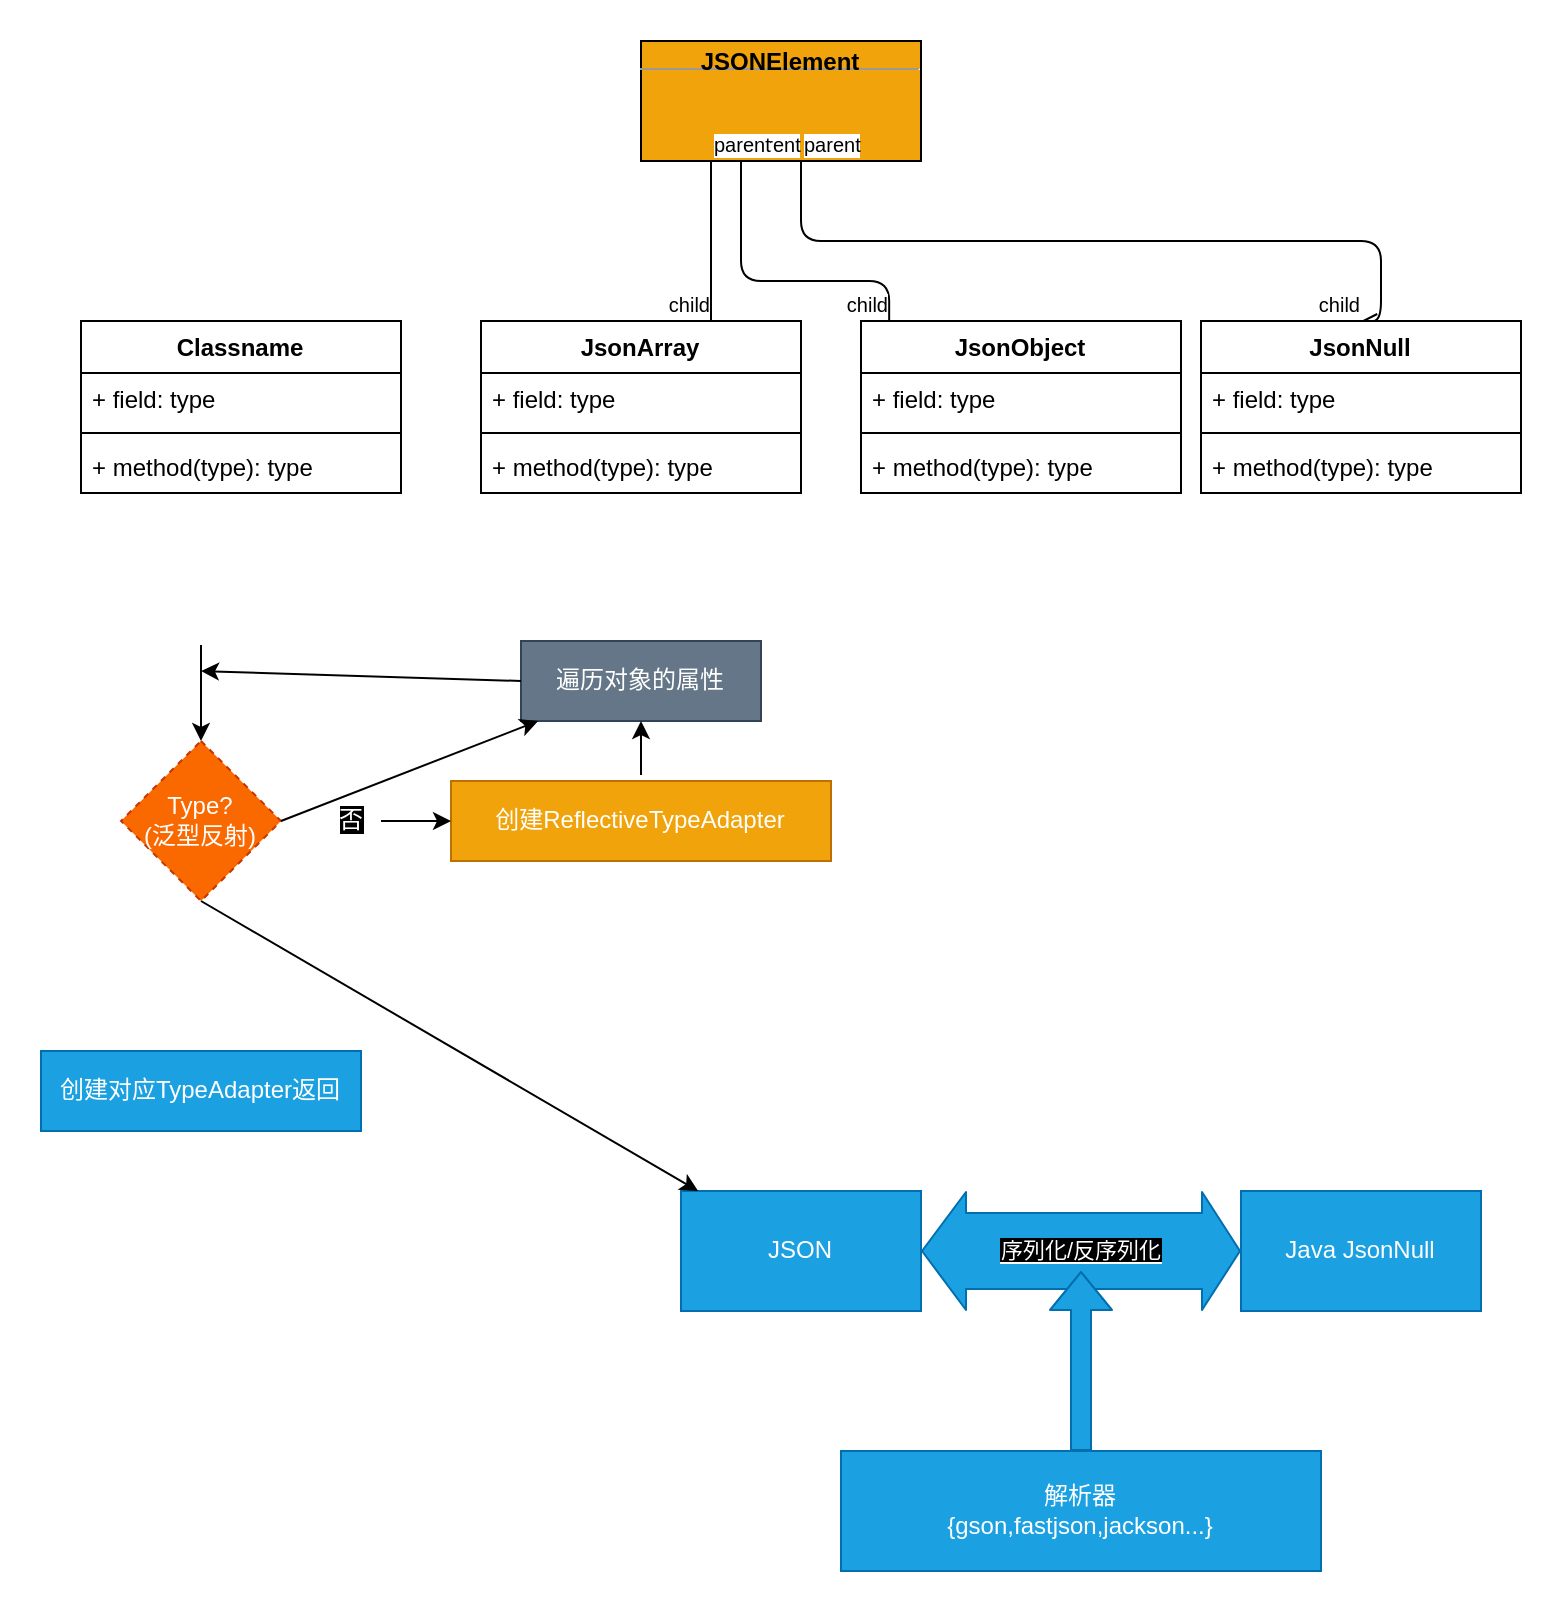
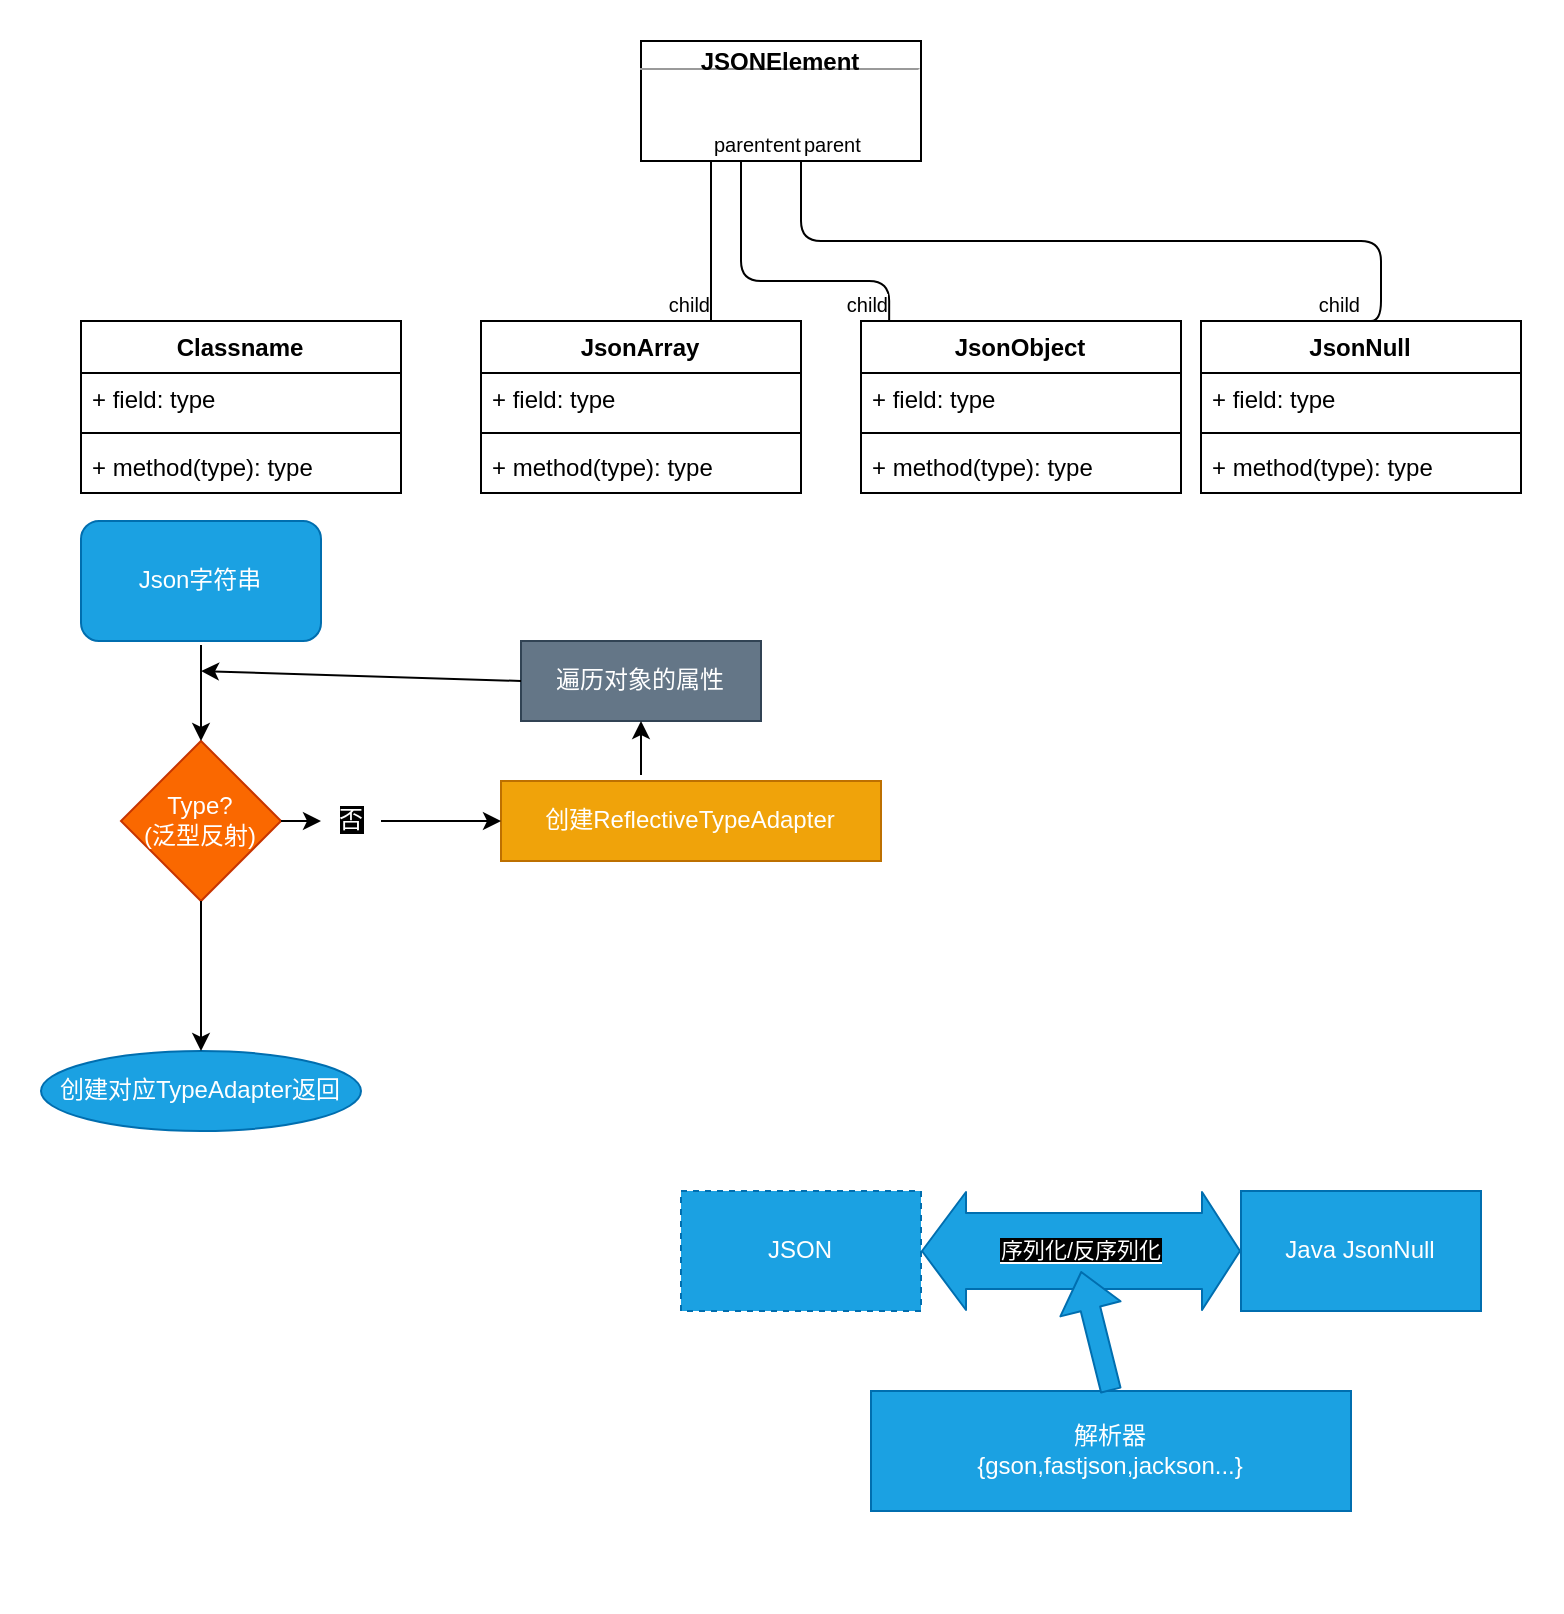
(781, 101) -> (781, 101)
(1373, 321) -> (1373, 321)
none -> (201, 581)
(403, 773) -> (294, 821)
(201, 821) -> (201, 821)
(641, 821) -> (691, 821)
(444, 1043) -> (201, 969)
(201, 1091) -> (201, 1091)
(801, 1251) -> (801, 1251)
(1081, 1511) -> (1111, 1451)
